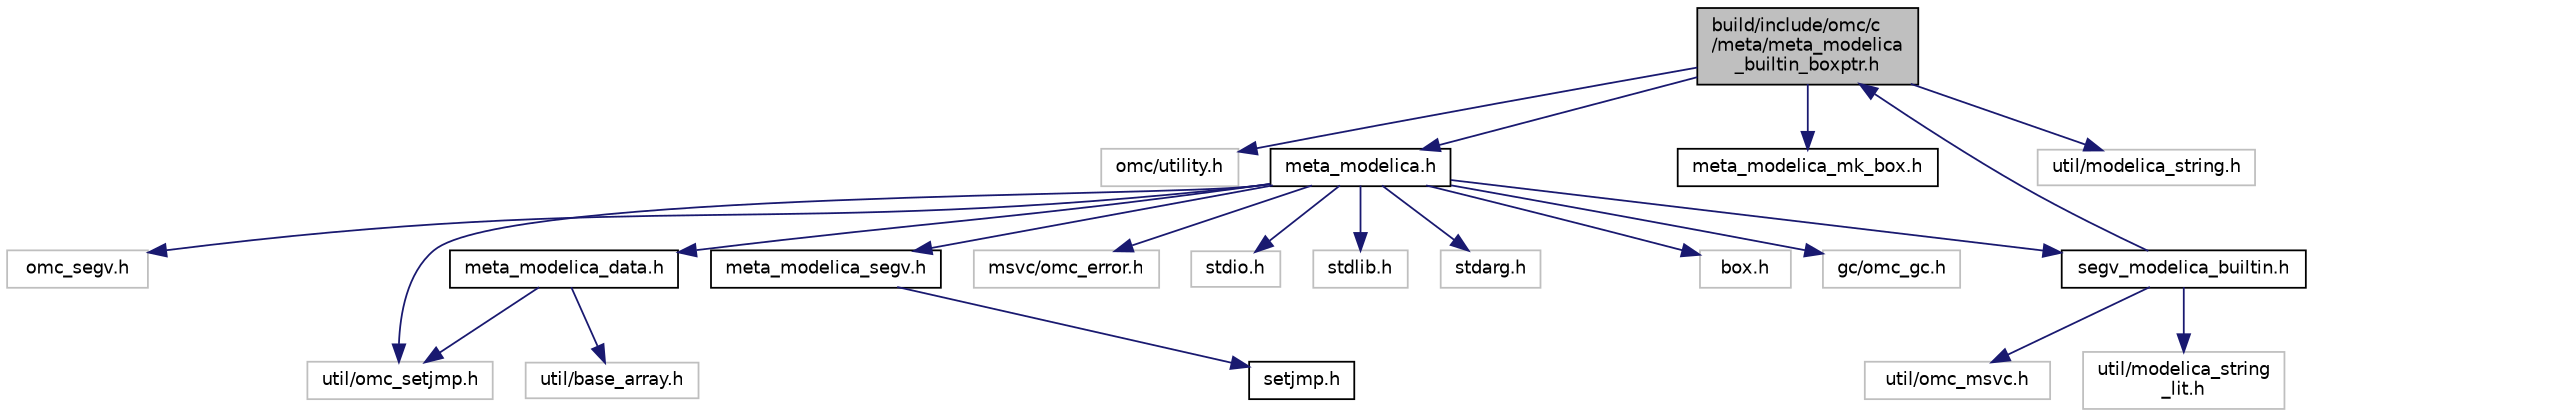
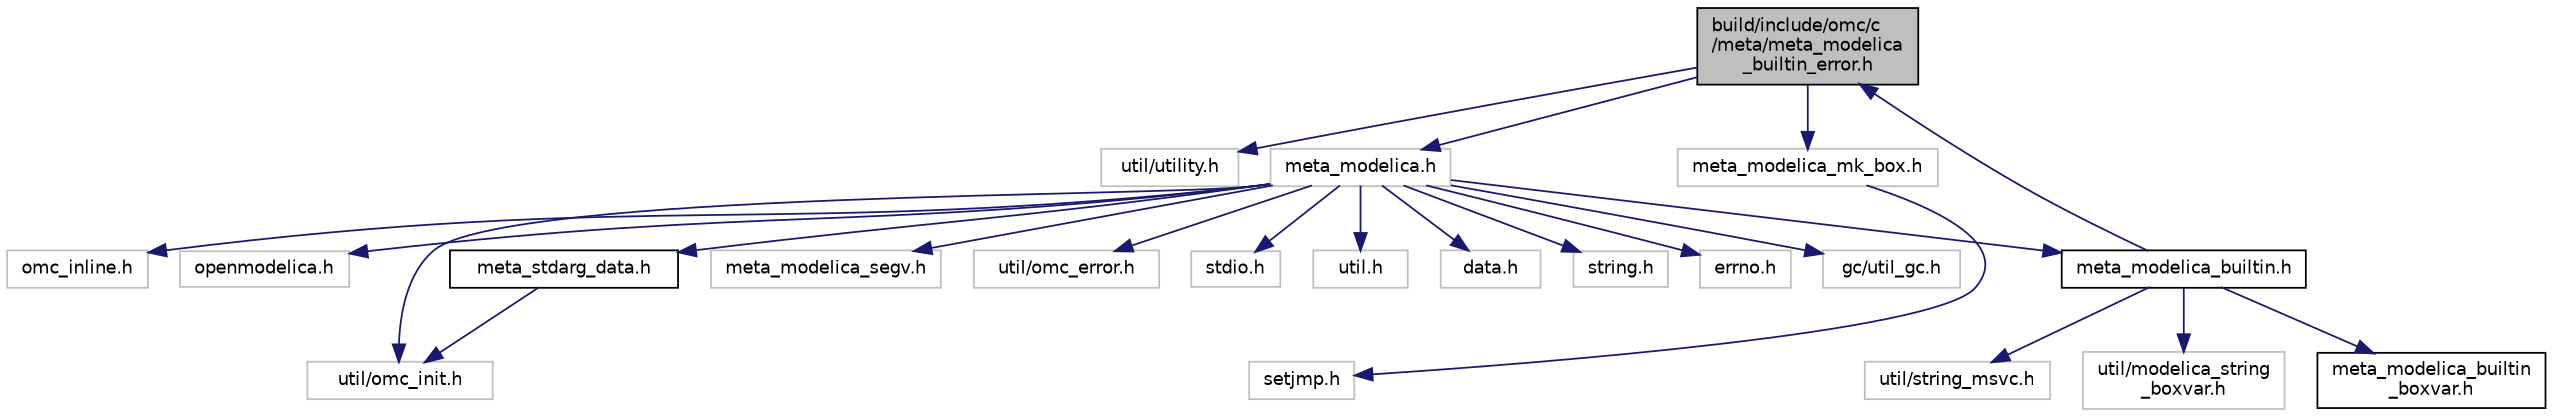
(1808, 46) -> (1808, 46)
(1170, 168) -> (1170, 168)
(1361, 168) -> (1361, 168)
(1808, 168) -> (1808, 168)
(2146, 168) -> none
(78, 269) -> (78, 269)
none -> (265, 269)
(564, 269) -> (564, 269)
(826, 269) -> (826, 269)
(1066, 269) -> (1066, 269)
(1361, 269) -> (1361, 269)
(1491, 269) -> (1491, 269)
none -> (1621, 269)
(1745, 269) -> (1745, 269)
(1892, 269) -> (1892, 269)
(2184, 269) -> (2184, 269)
(1064, 325) -> (1764, 338)
(400, 380) -> (400, 380)
(612, 380) -> none
(1302, 380) -> (1302, 380)
(1957, 380) -> (1957, 380)
(2184, 380) -> (2184, 380)
none -> (2431, 380)
